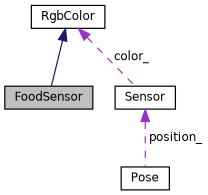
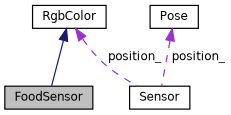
(130, 57) -> (133, 57)
(145, 144) -> (166, 63)
